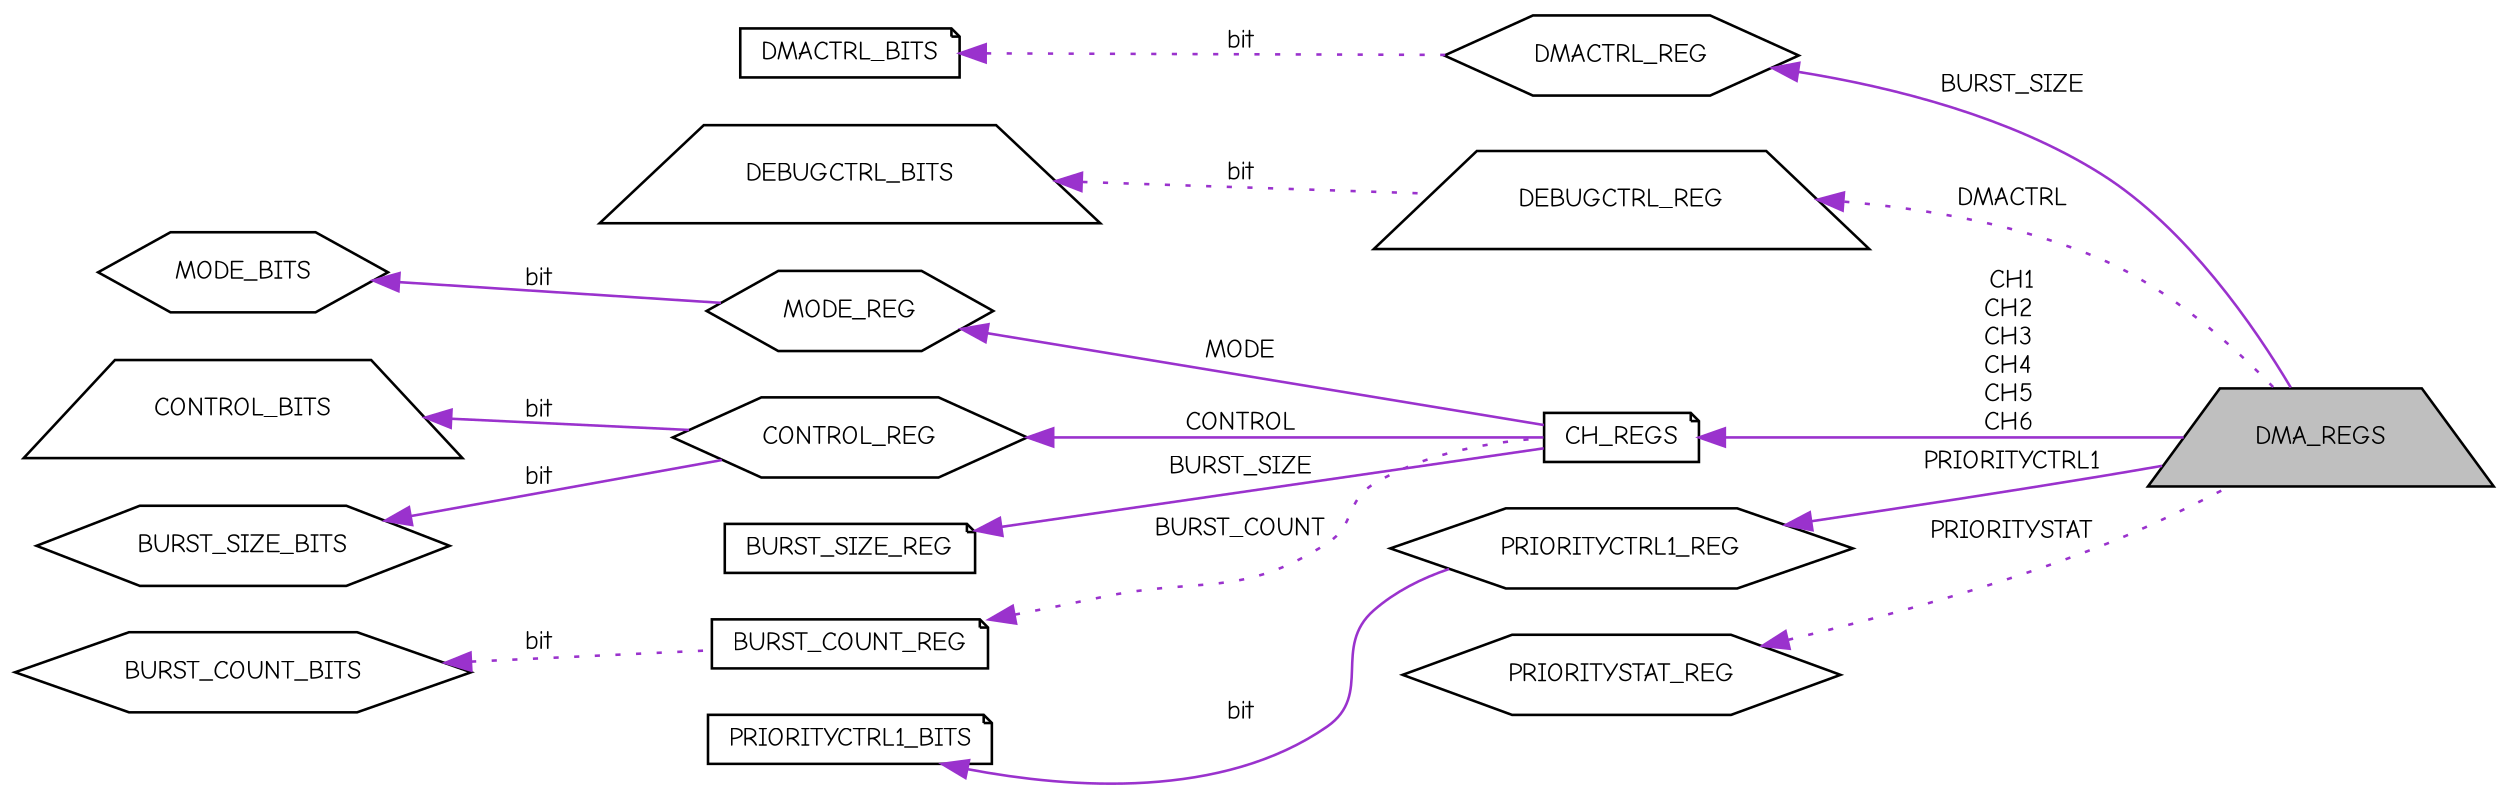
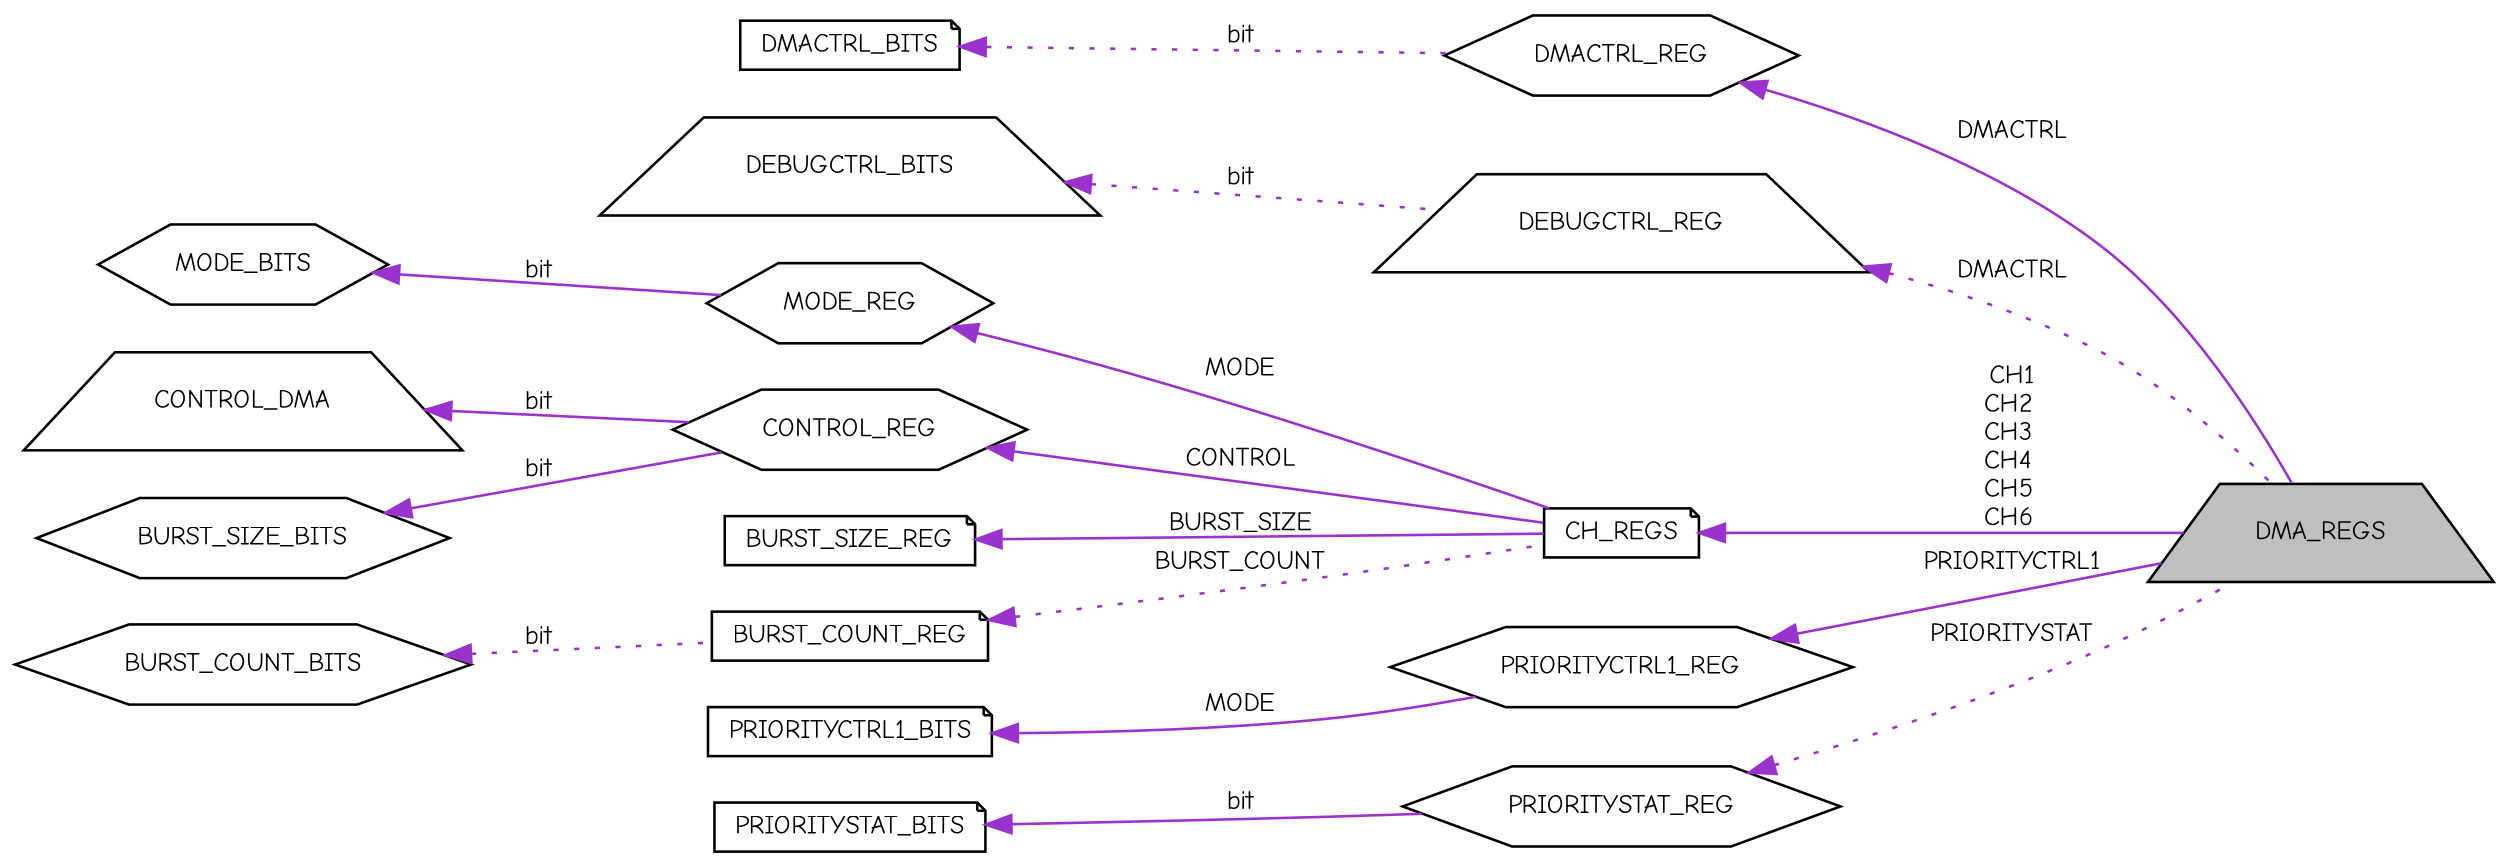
(2009, 85) -> (2009, 132)
(243, 409) -> (243, 401)
(1237, 712) -> (1237, 705)
none -> (850, 827)
